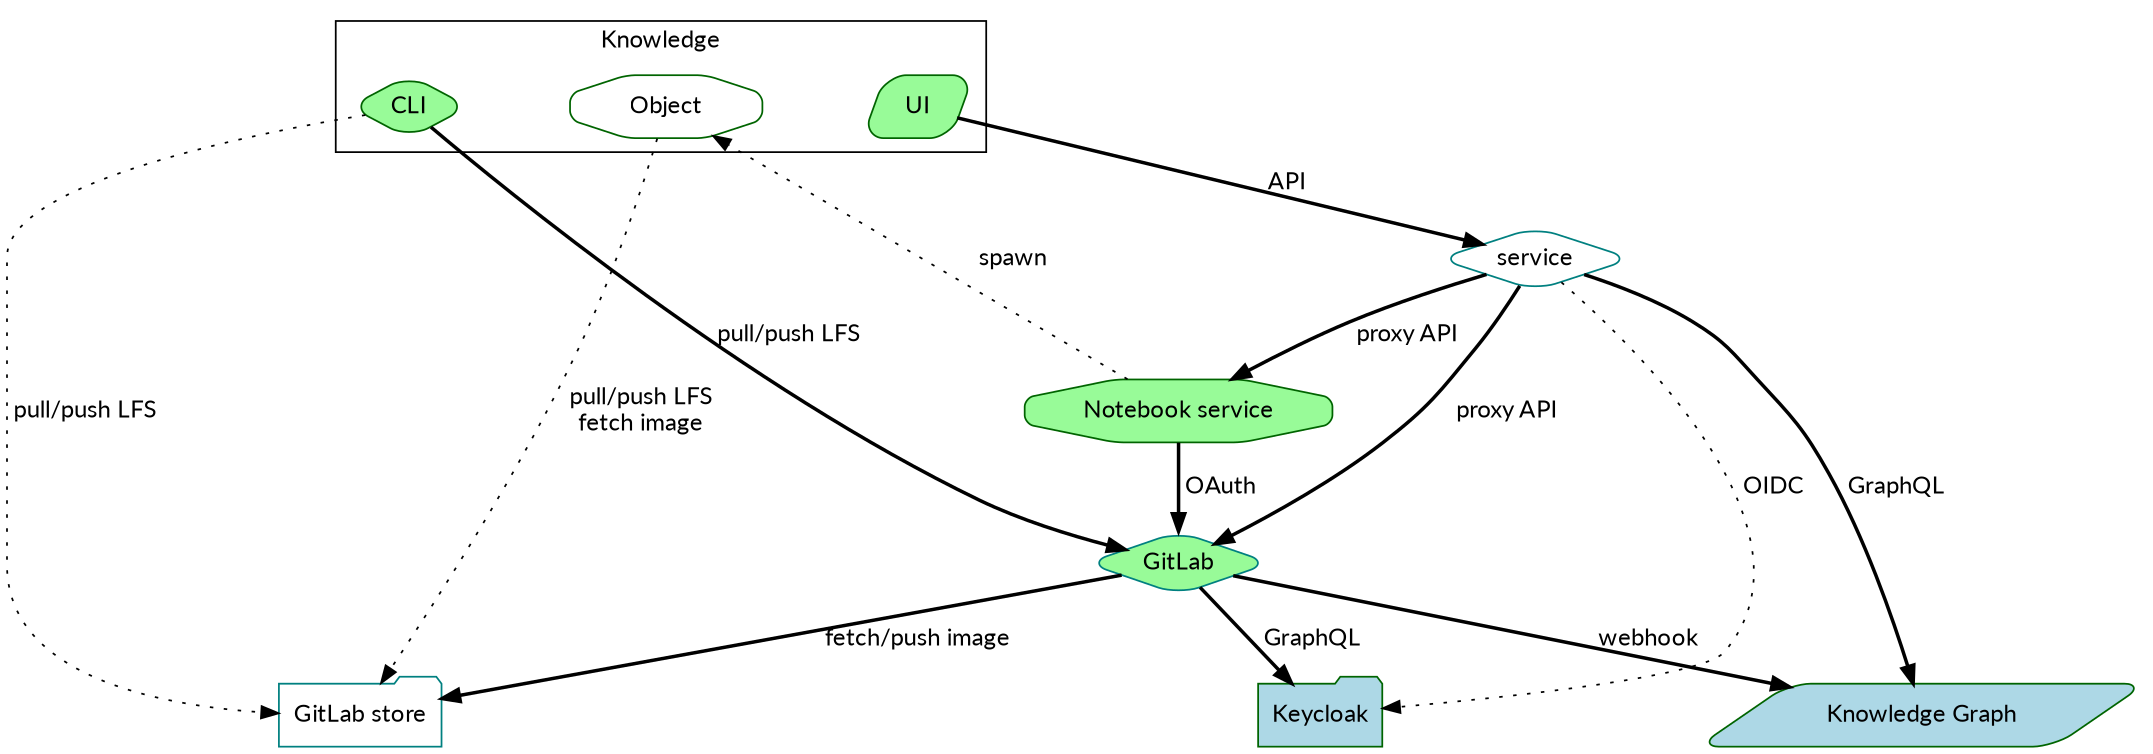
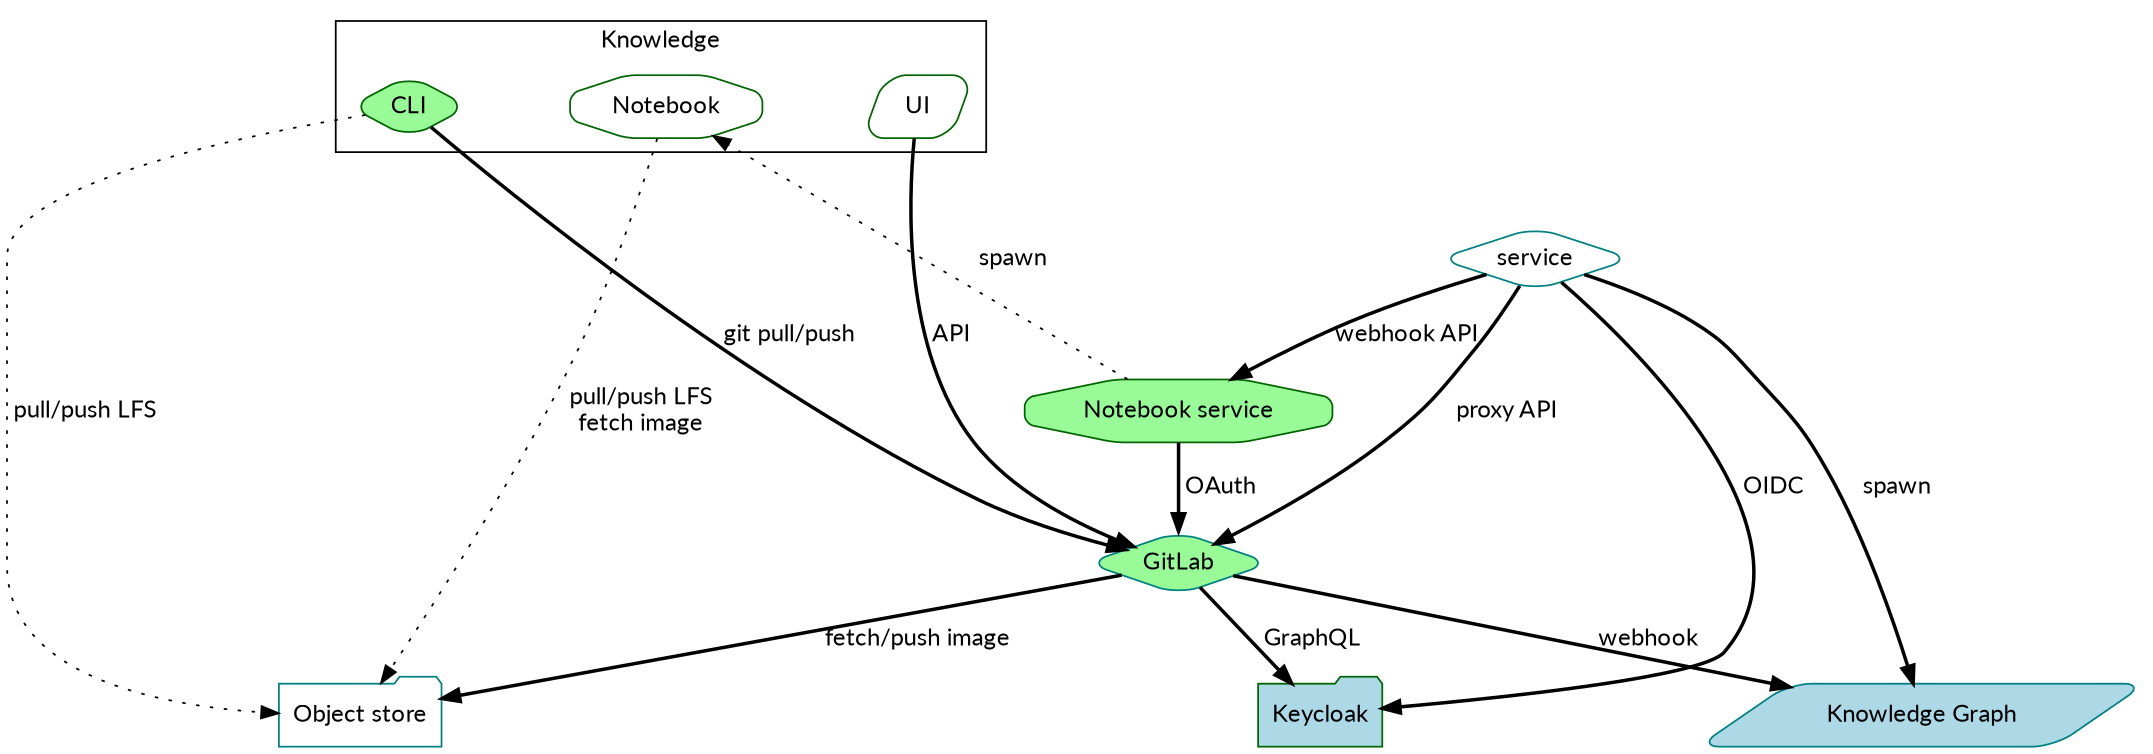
(666, 107) -> (666, 107)
(918, 107) -> (918, 107)
(1211, 179) -> (940, 380)
(786, 335) -> (786, 335)
(1404, 335) -> (1404, 335)
(1894, 487) -> (1894, 487)
(1750, 602) -> (1750, 602)
(360, 715) -> (360, 715)
(1922, 715) -> (1922, 715)
